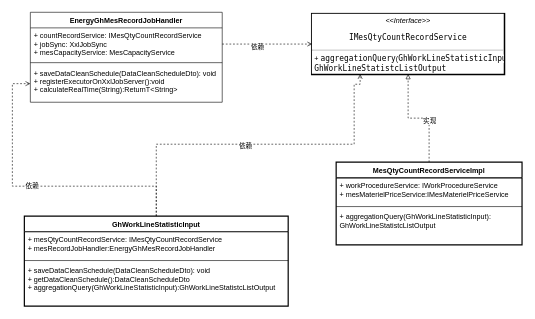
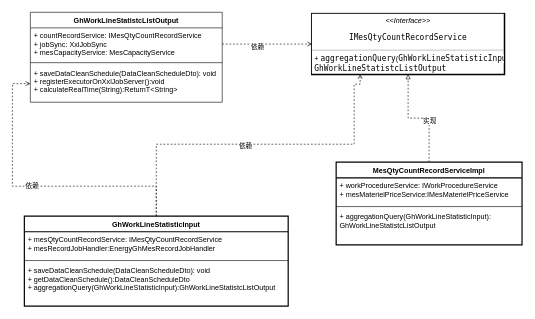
(126, 20) -> (126, 20)
